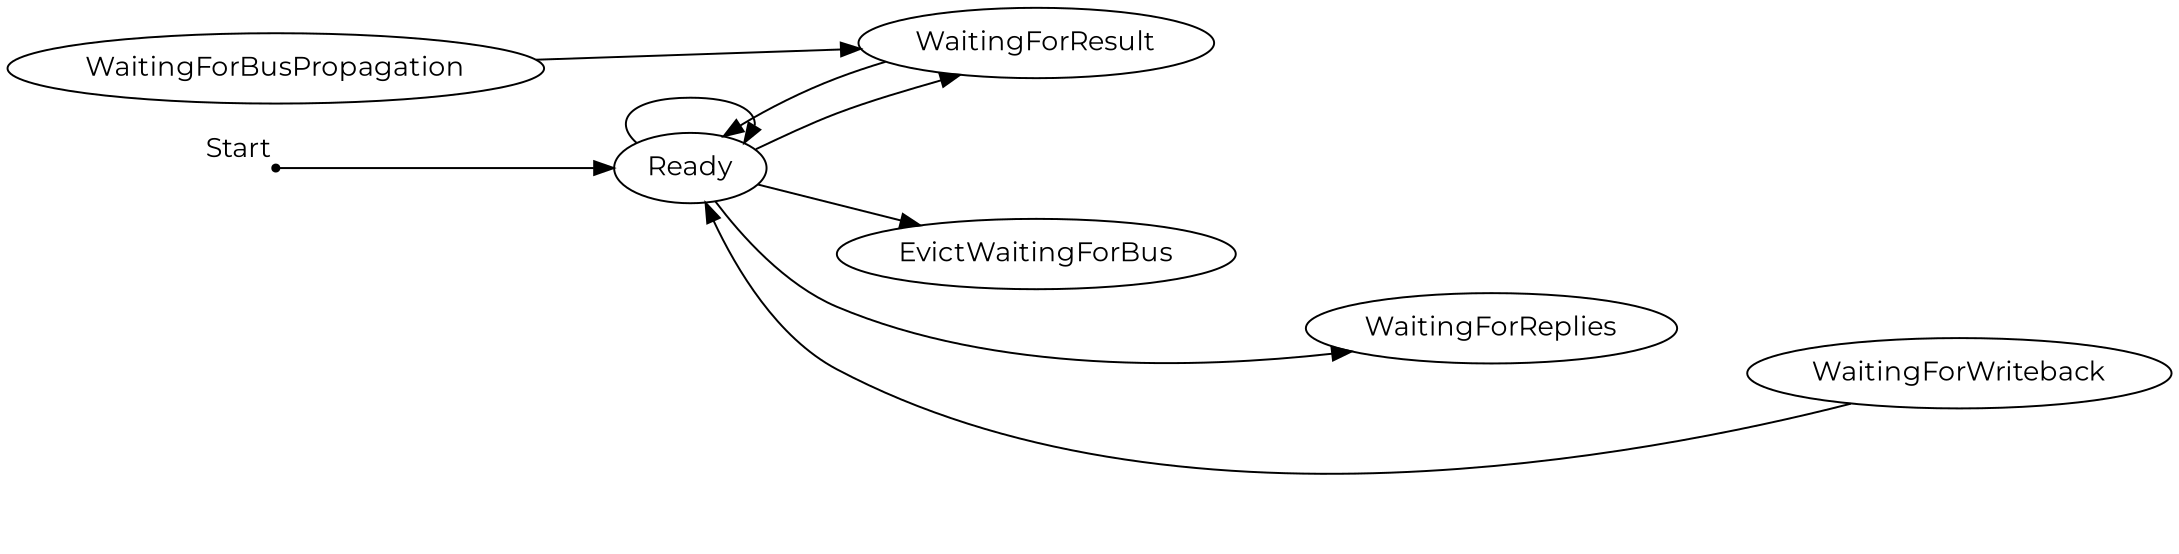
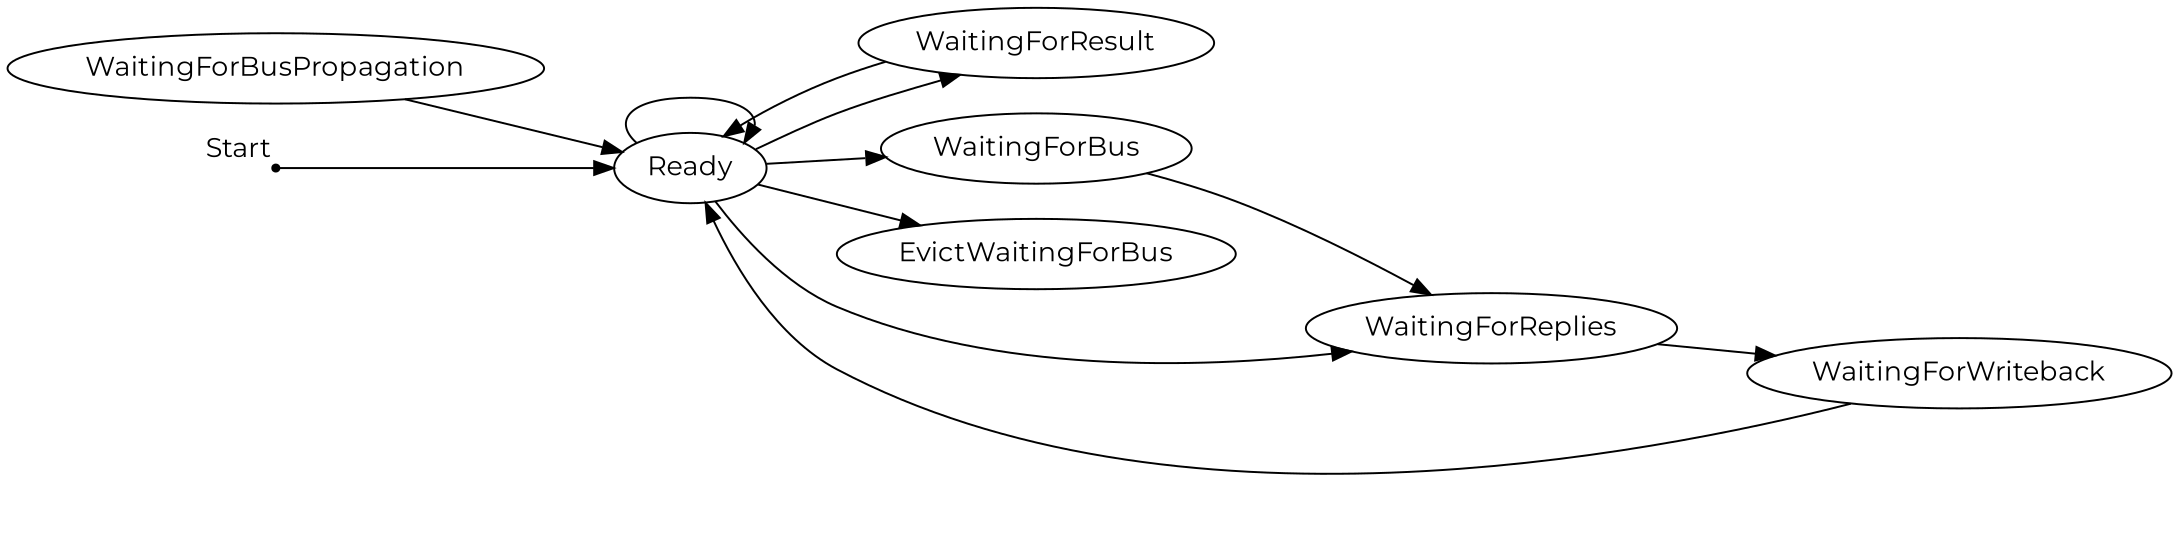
(688, 55) -> (504, 123)
none -> (1036, 149)
none -> (1706, 349)
